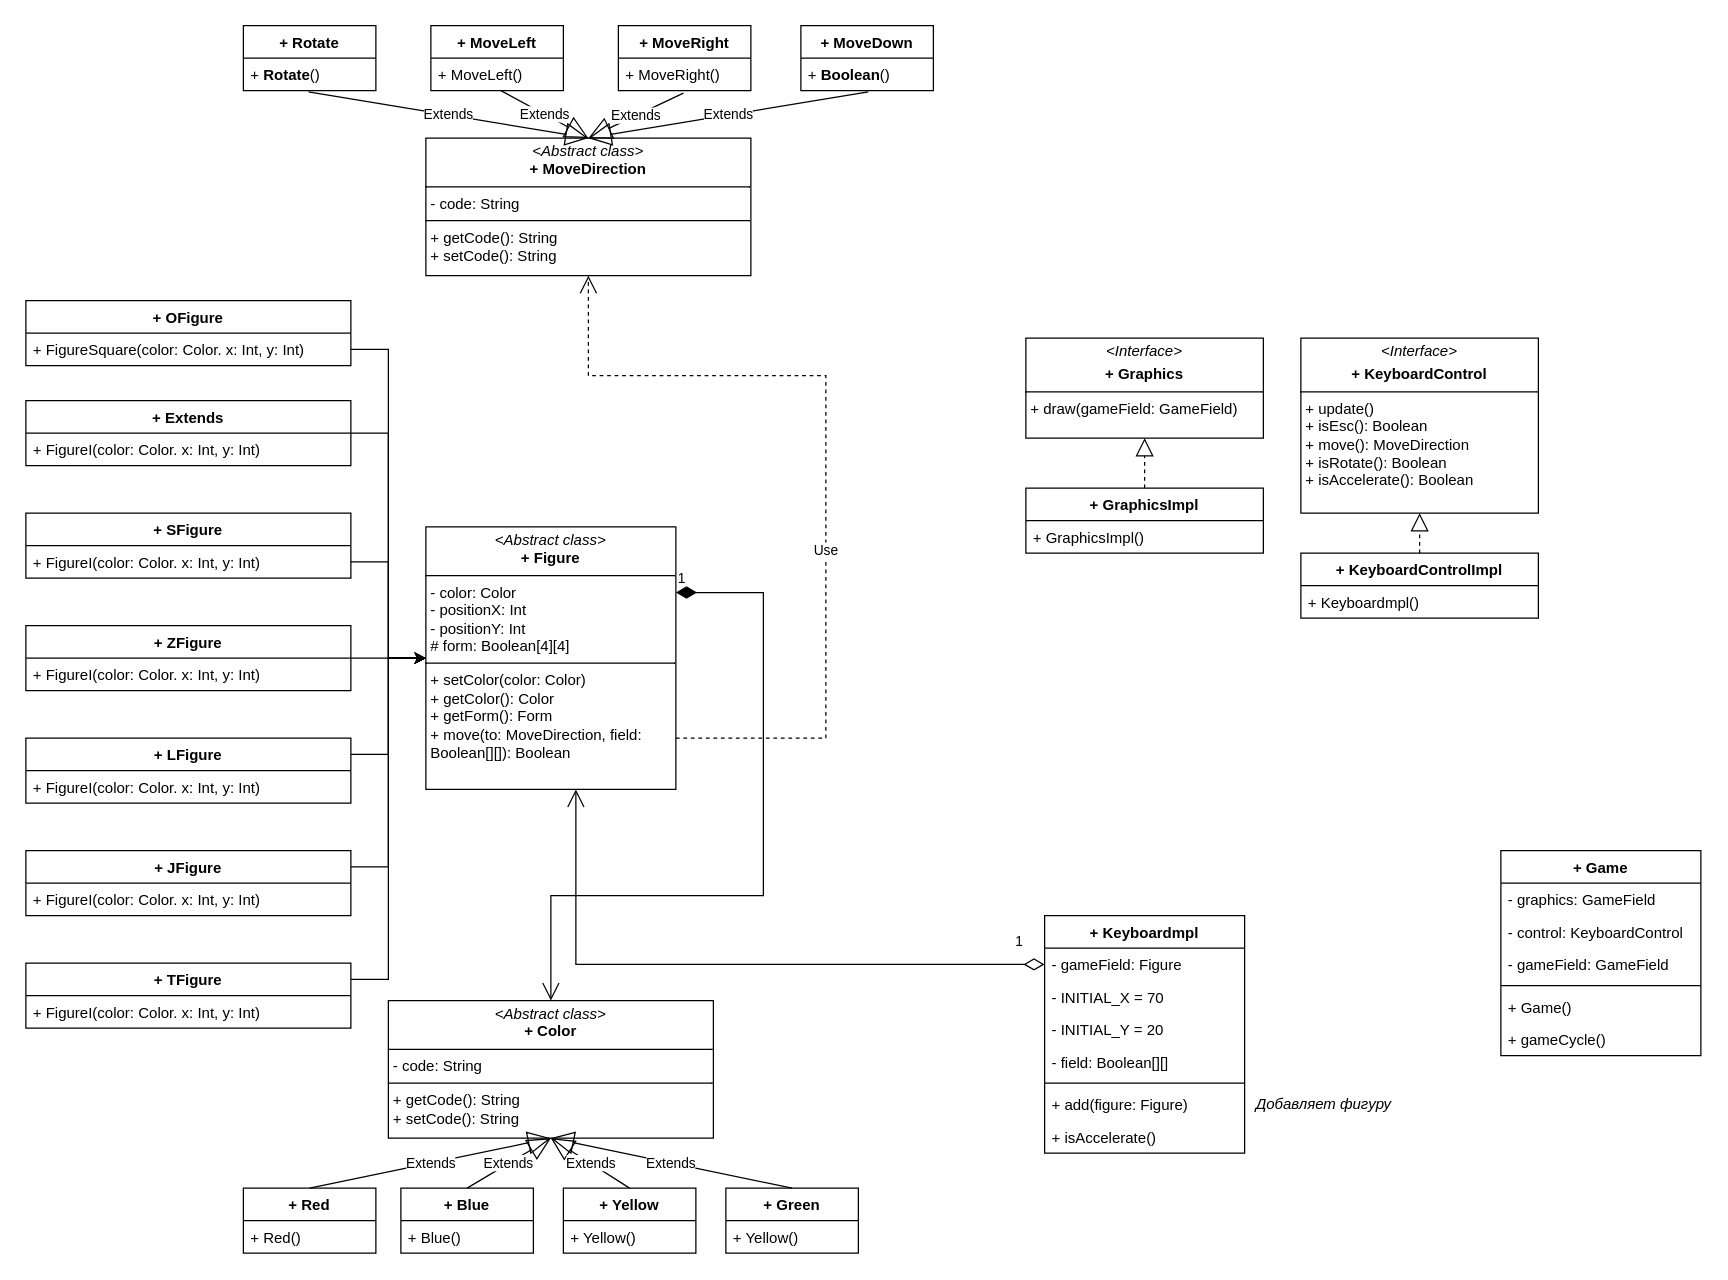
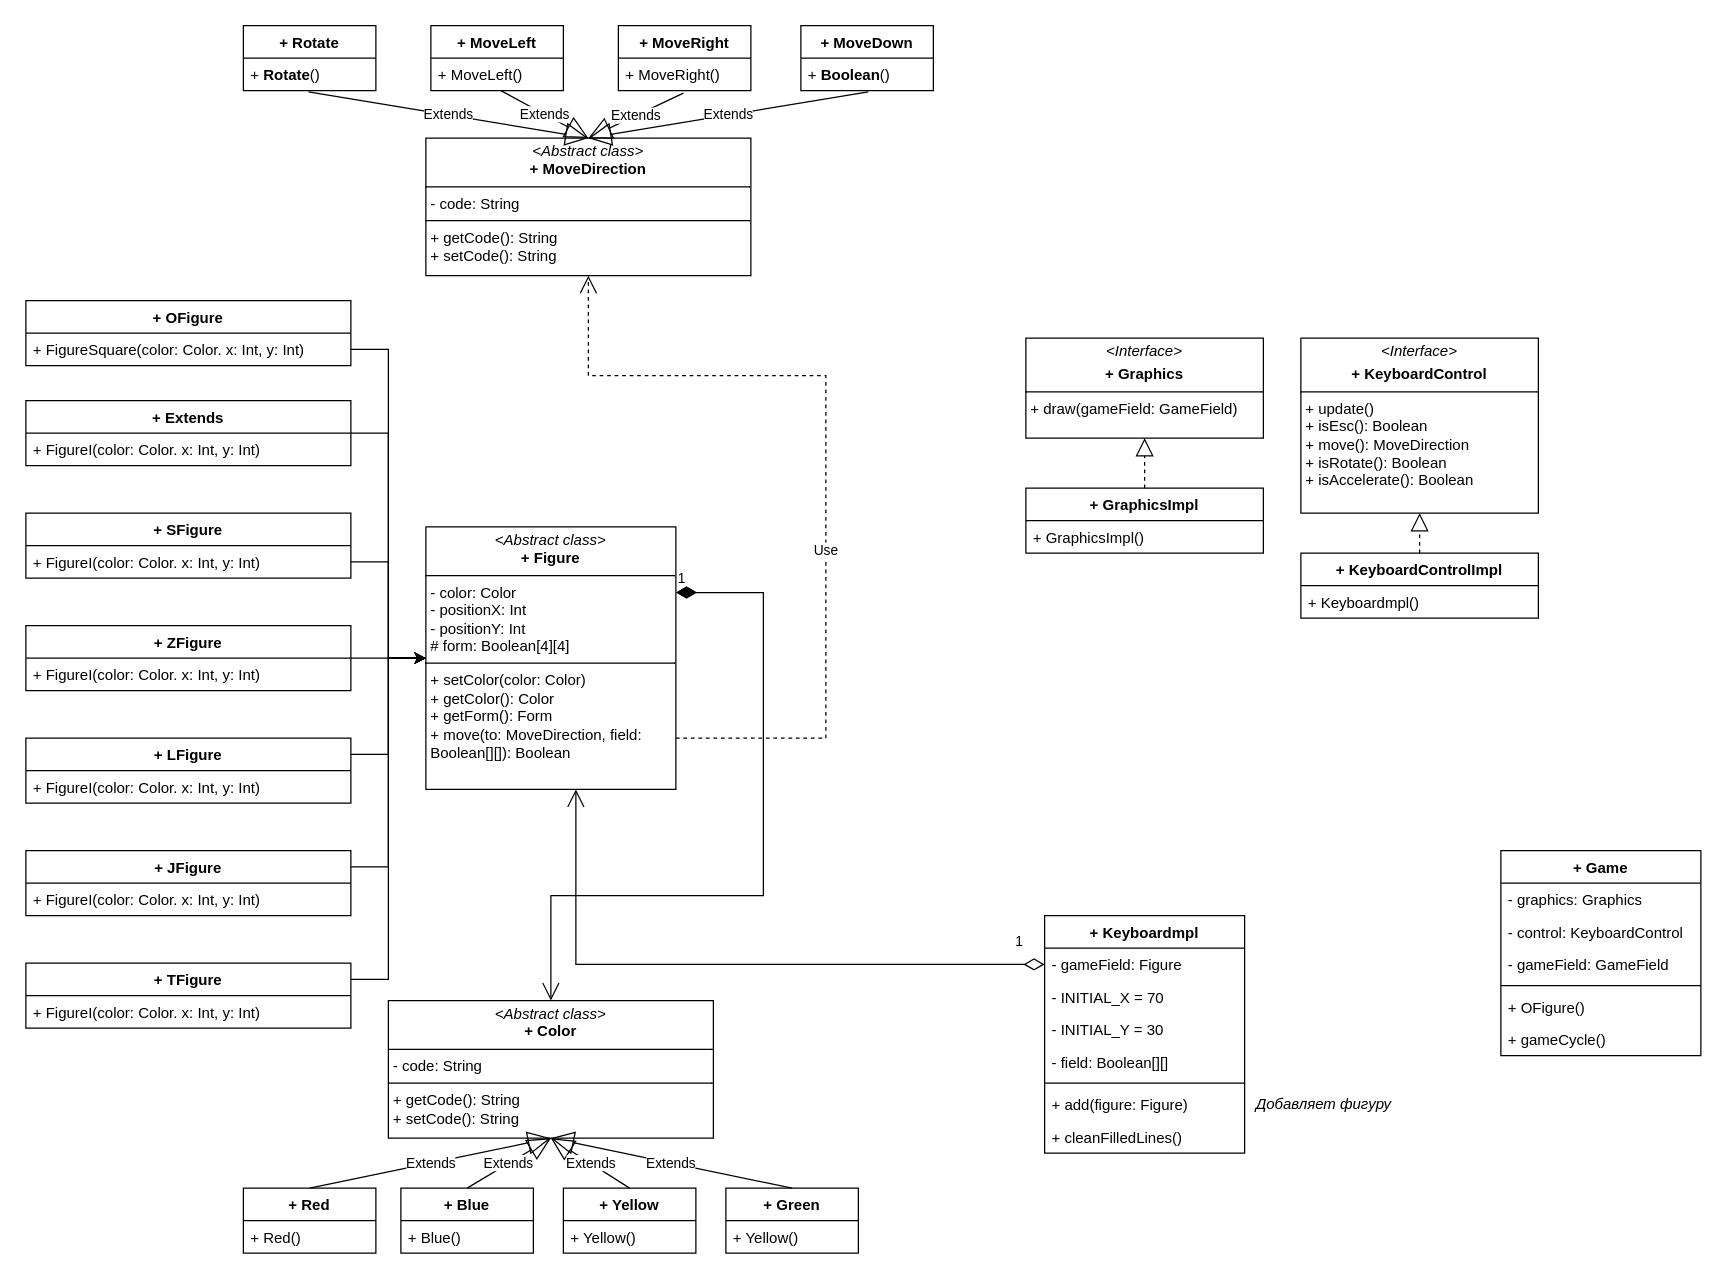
(1585, 901) -> (1582, 901)
(1540, 1008) -> (1550, 1008)
(1113, 1031) -> (1113, 1031)
(1113, 1138) -> (1124, 1138)
